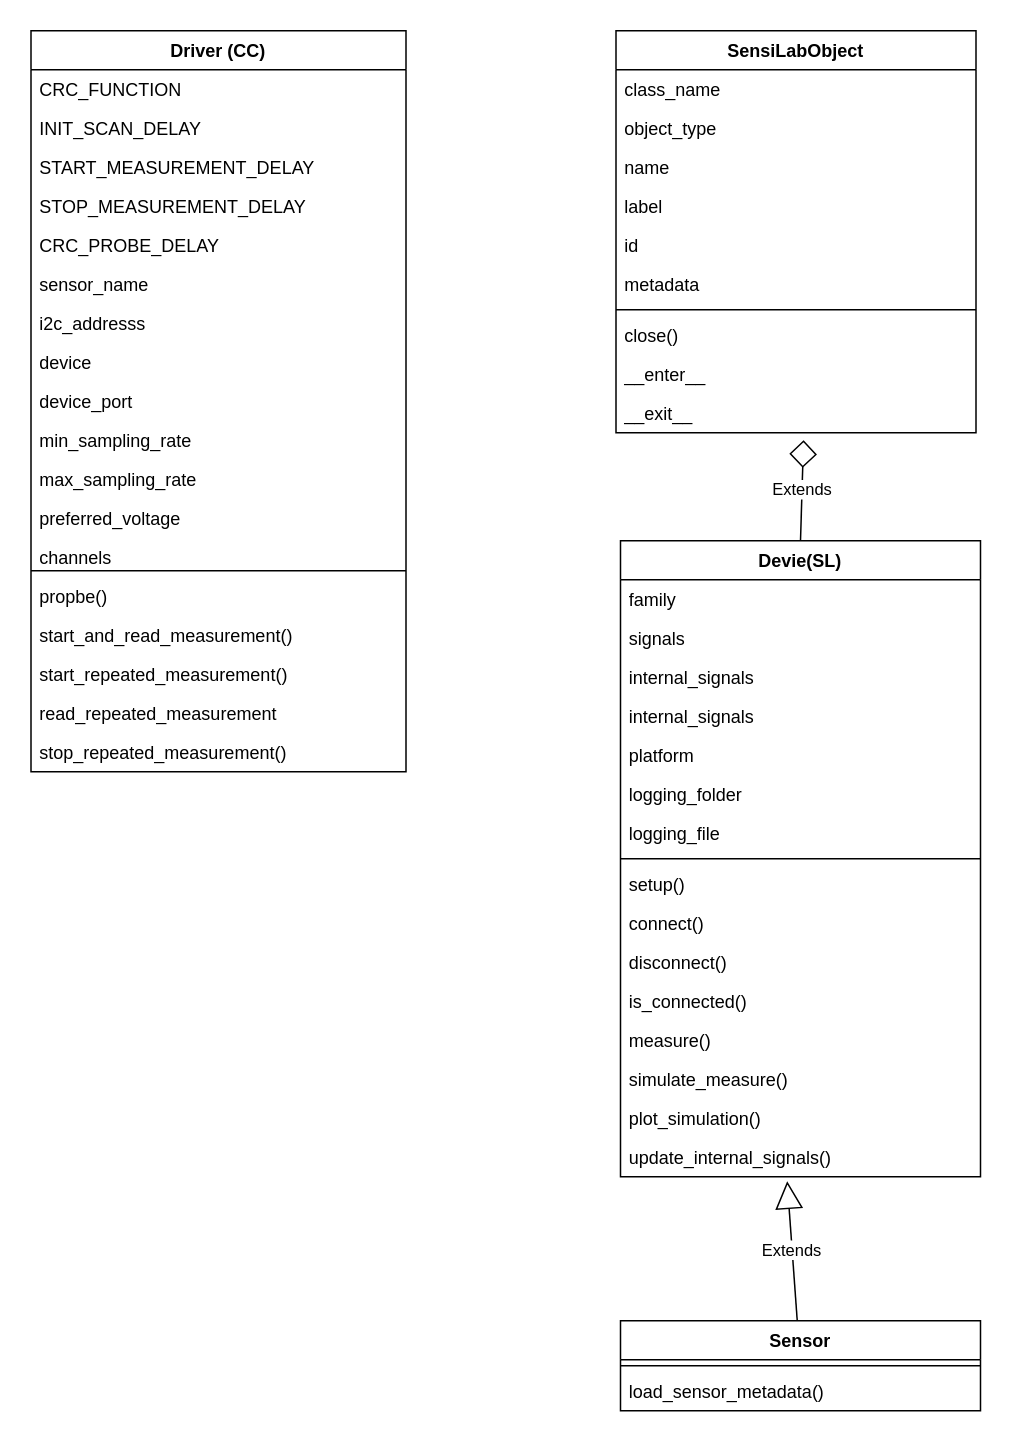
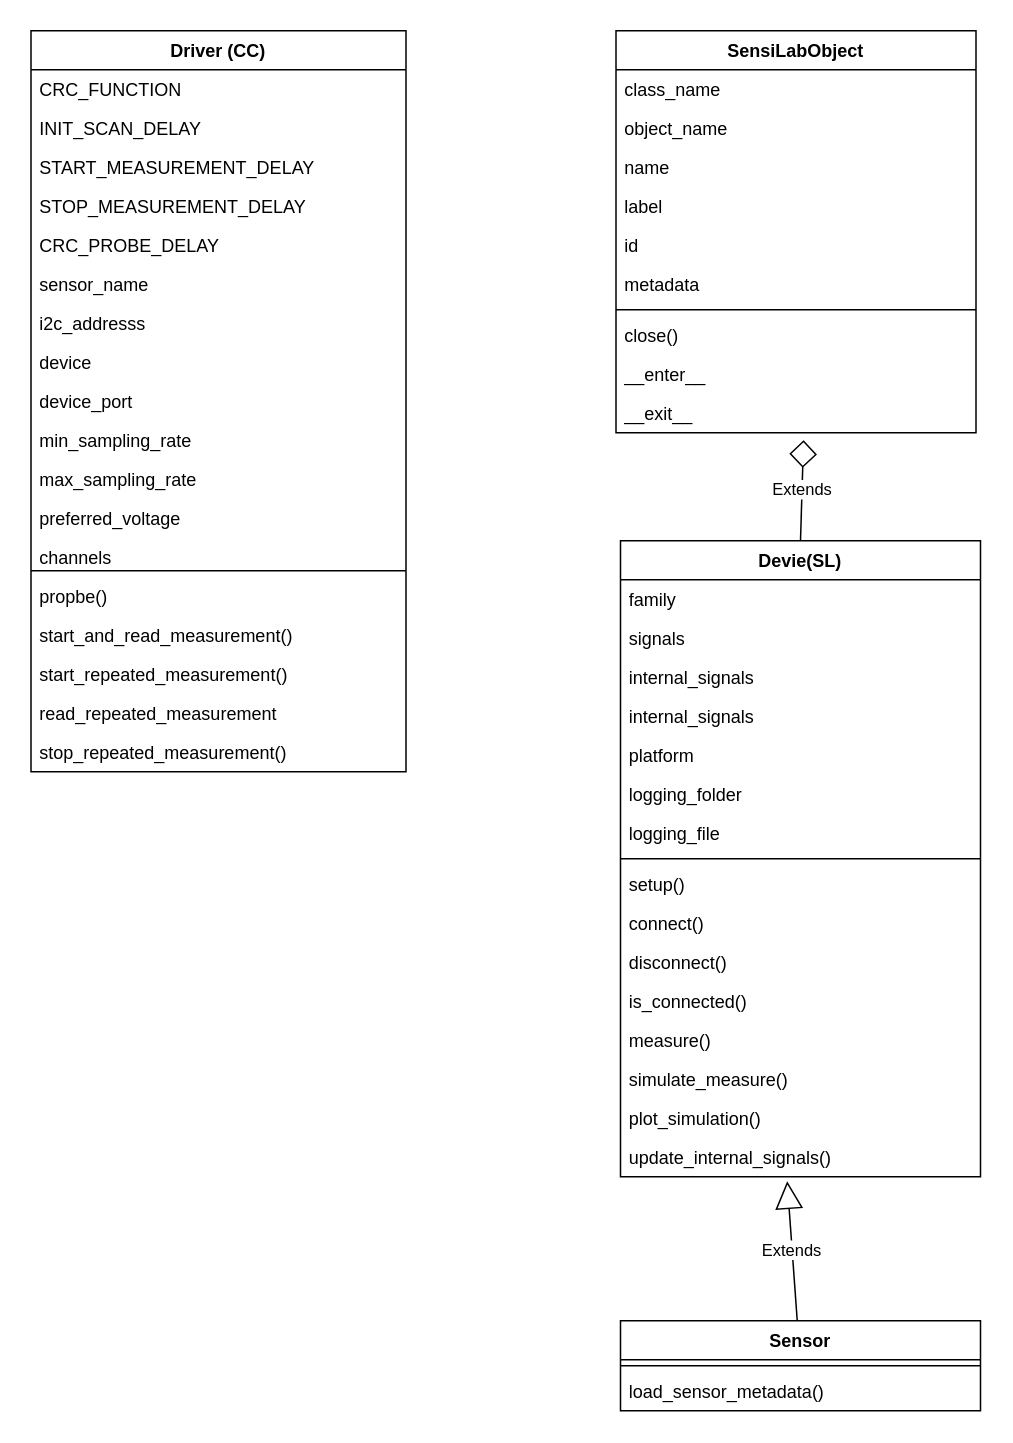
(679, 129) -> (679, 129)
